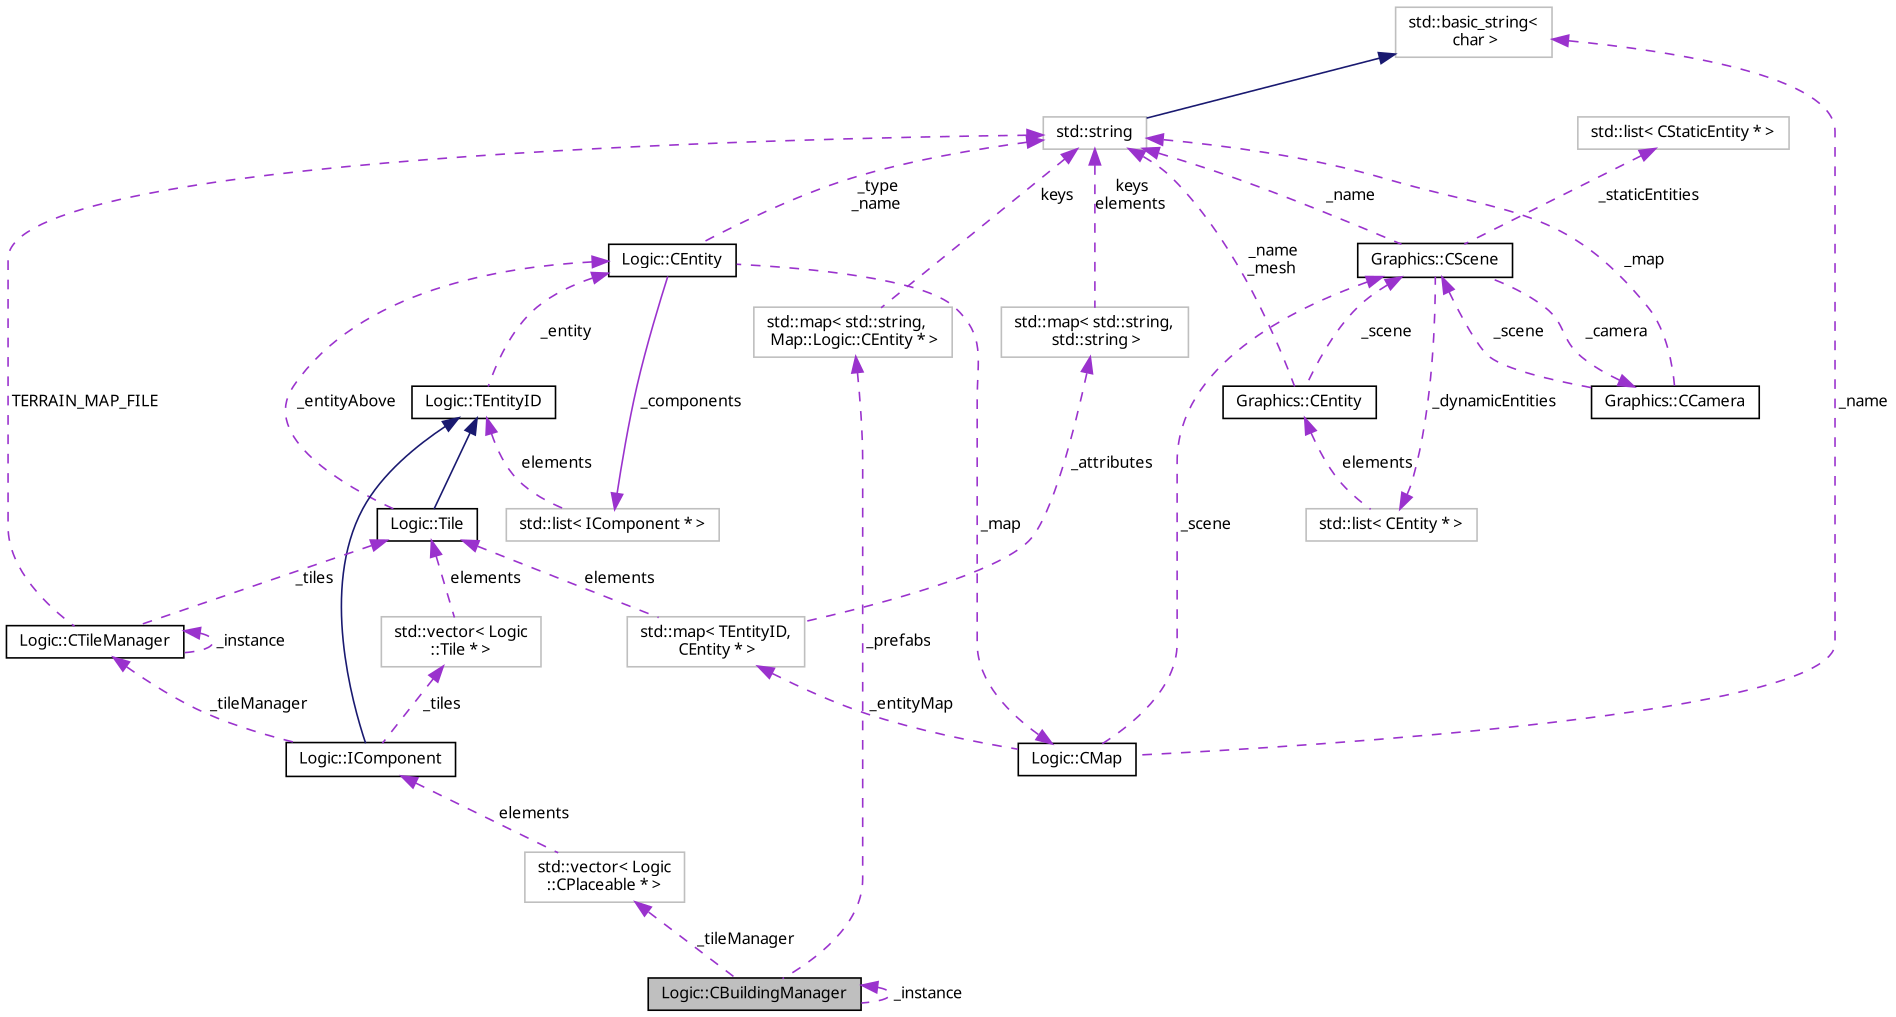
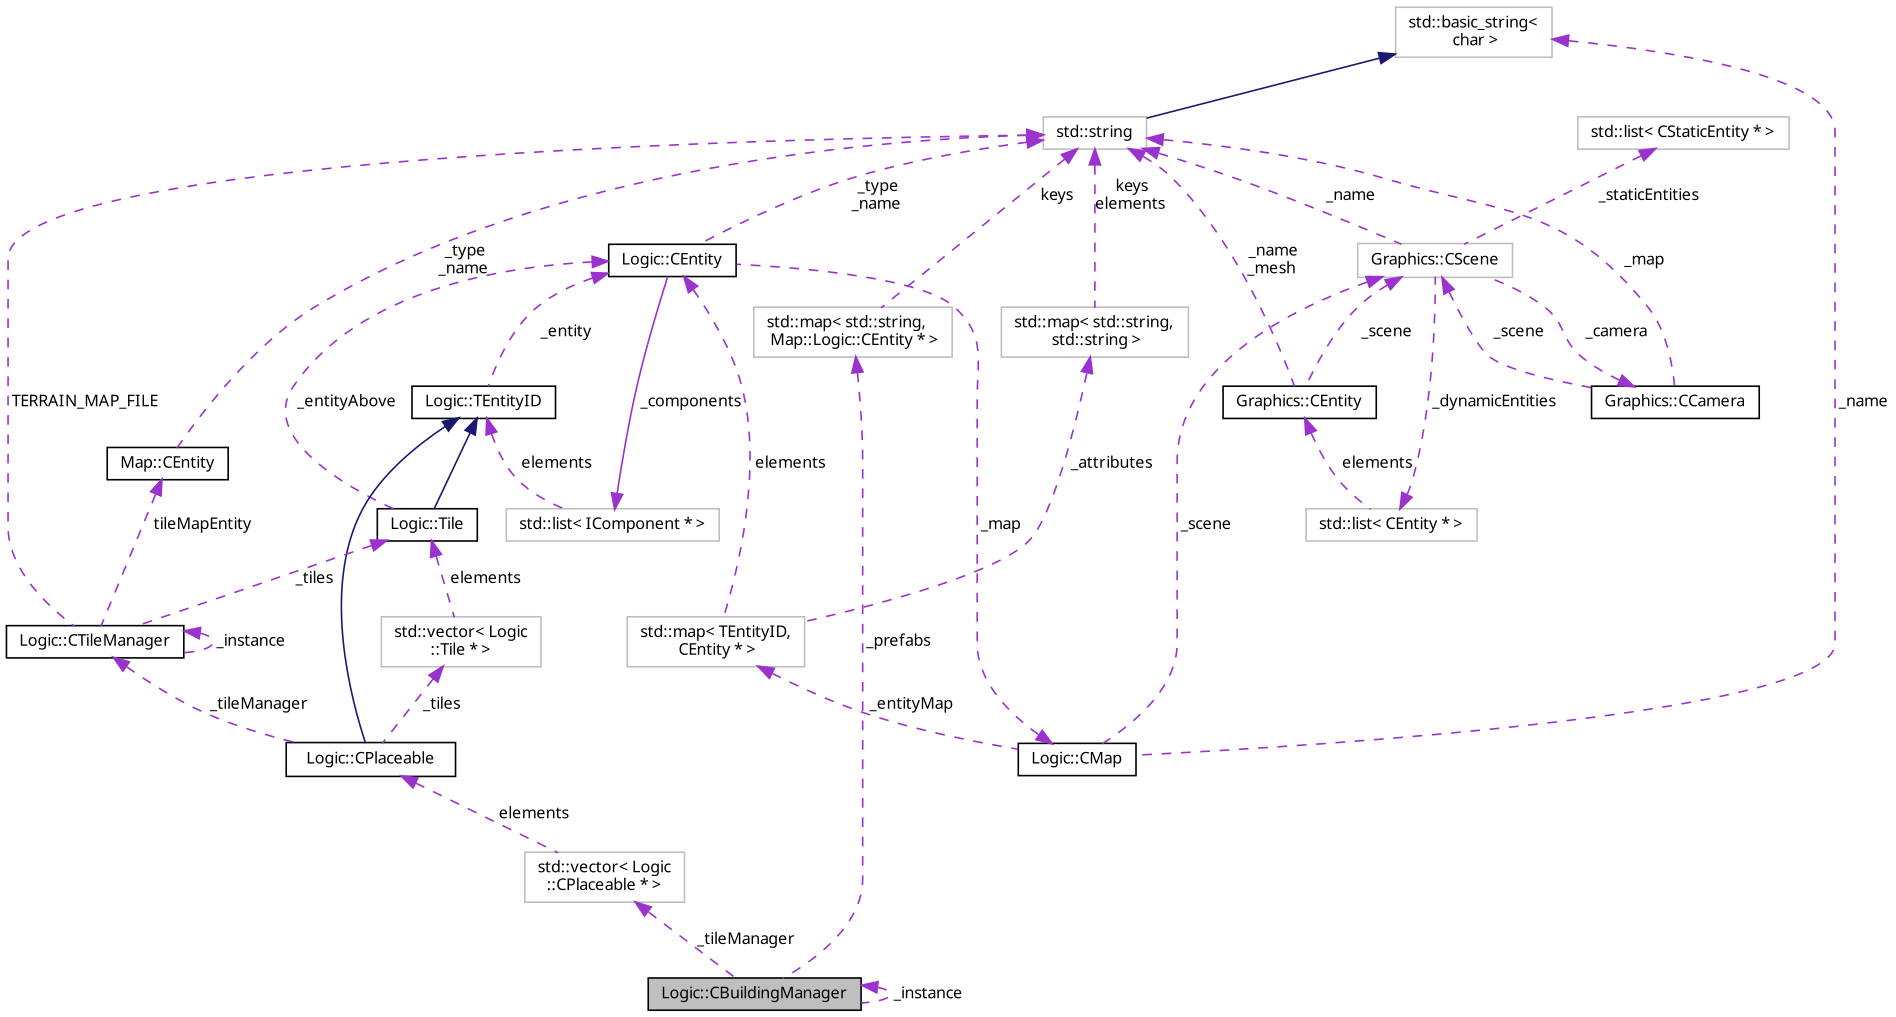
(1435, 260) -> (1435, 260)
none -> (168, 464)
(568, 582) -> (750, 448)
(371, 759) -> (371, 759)
